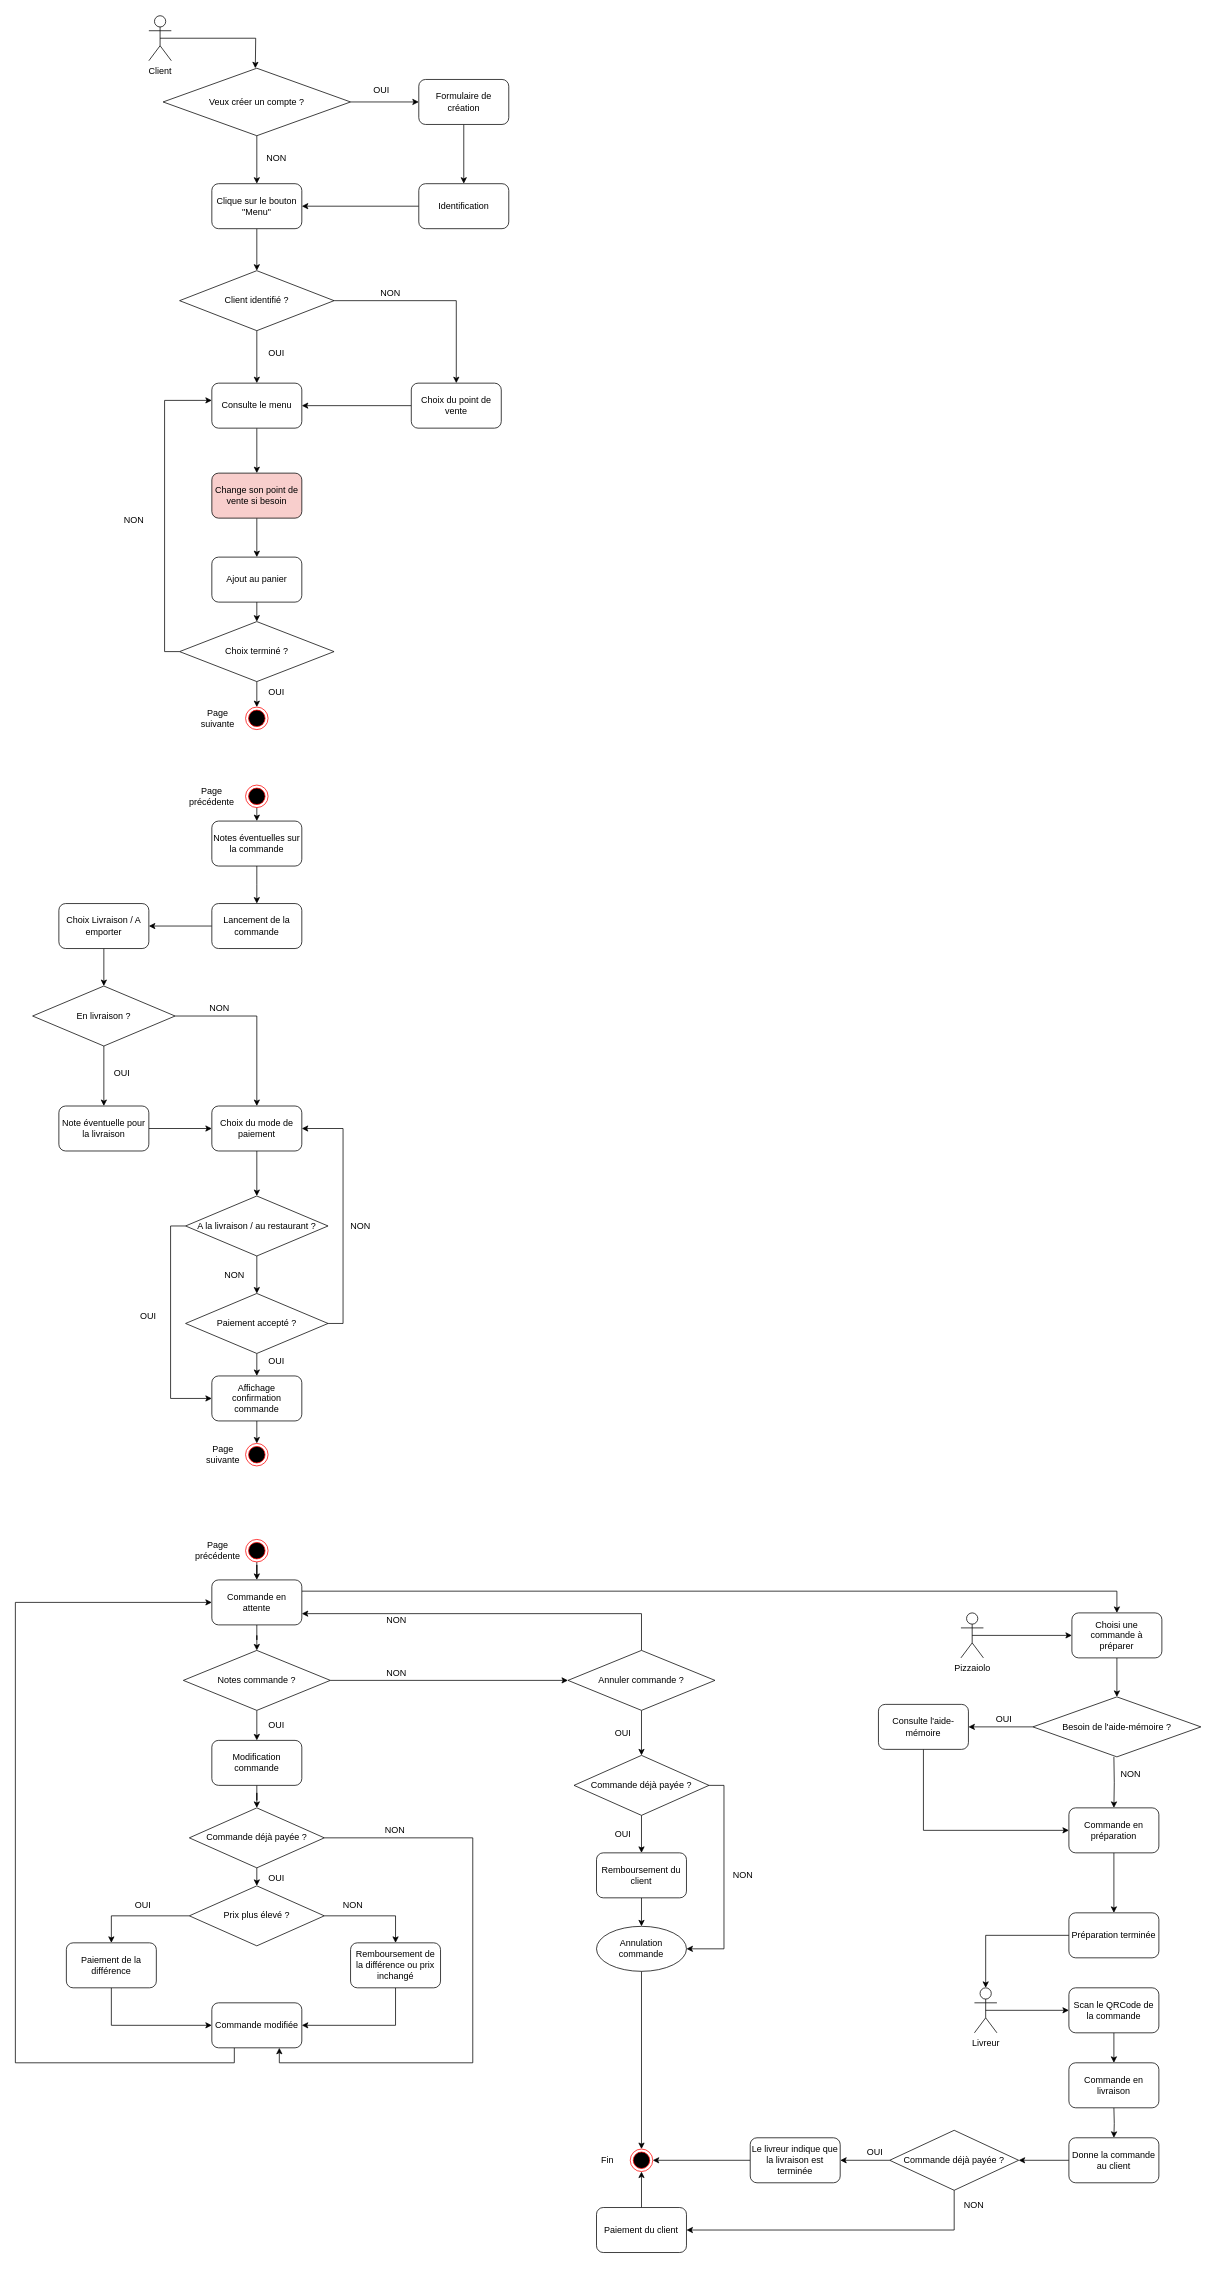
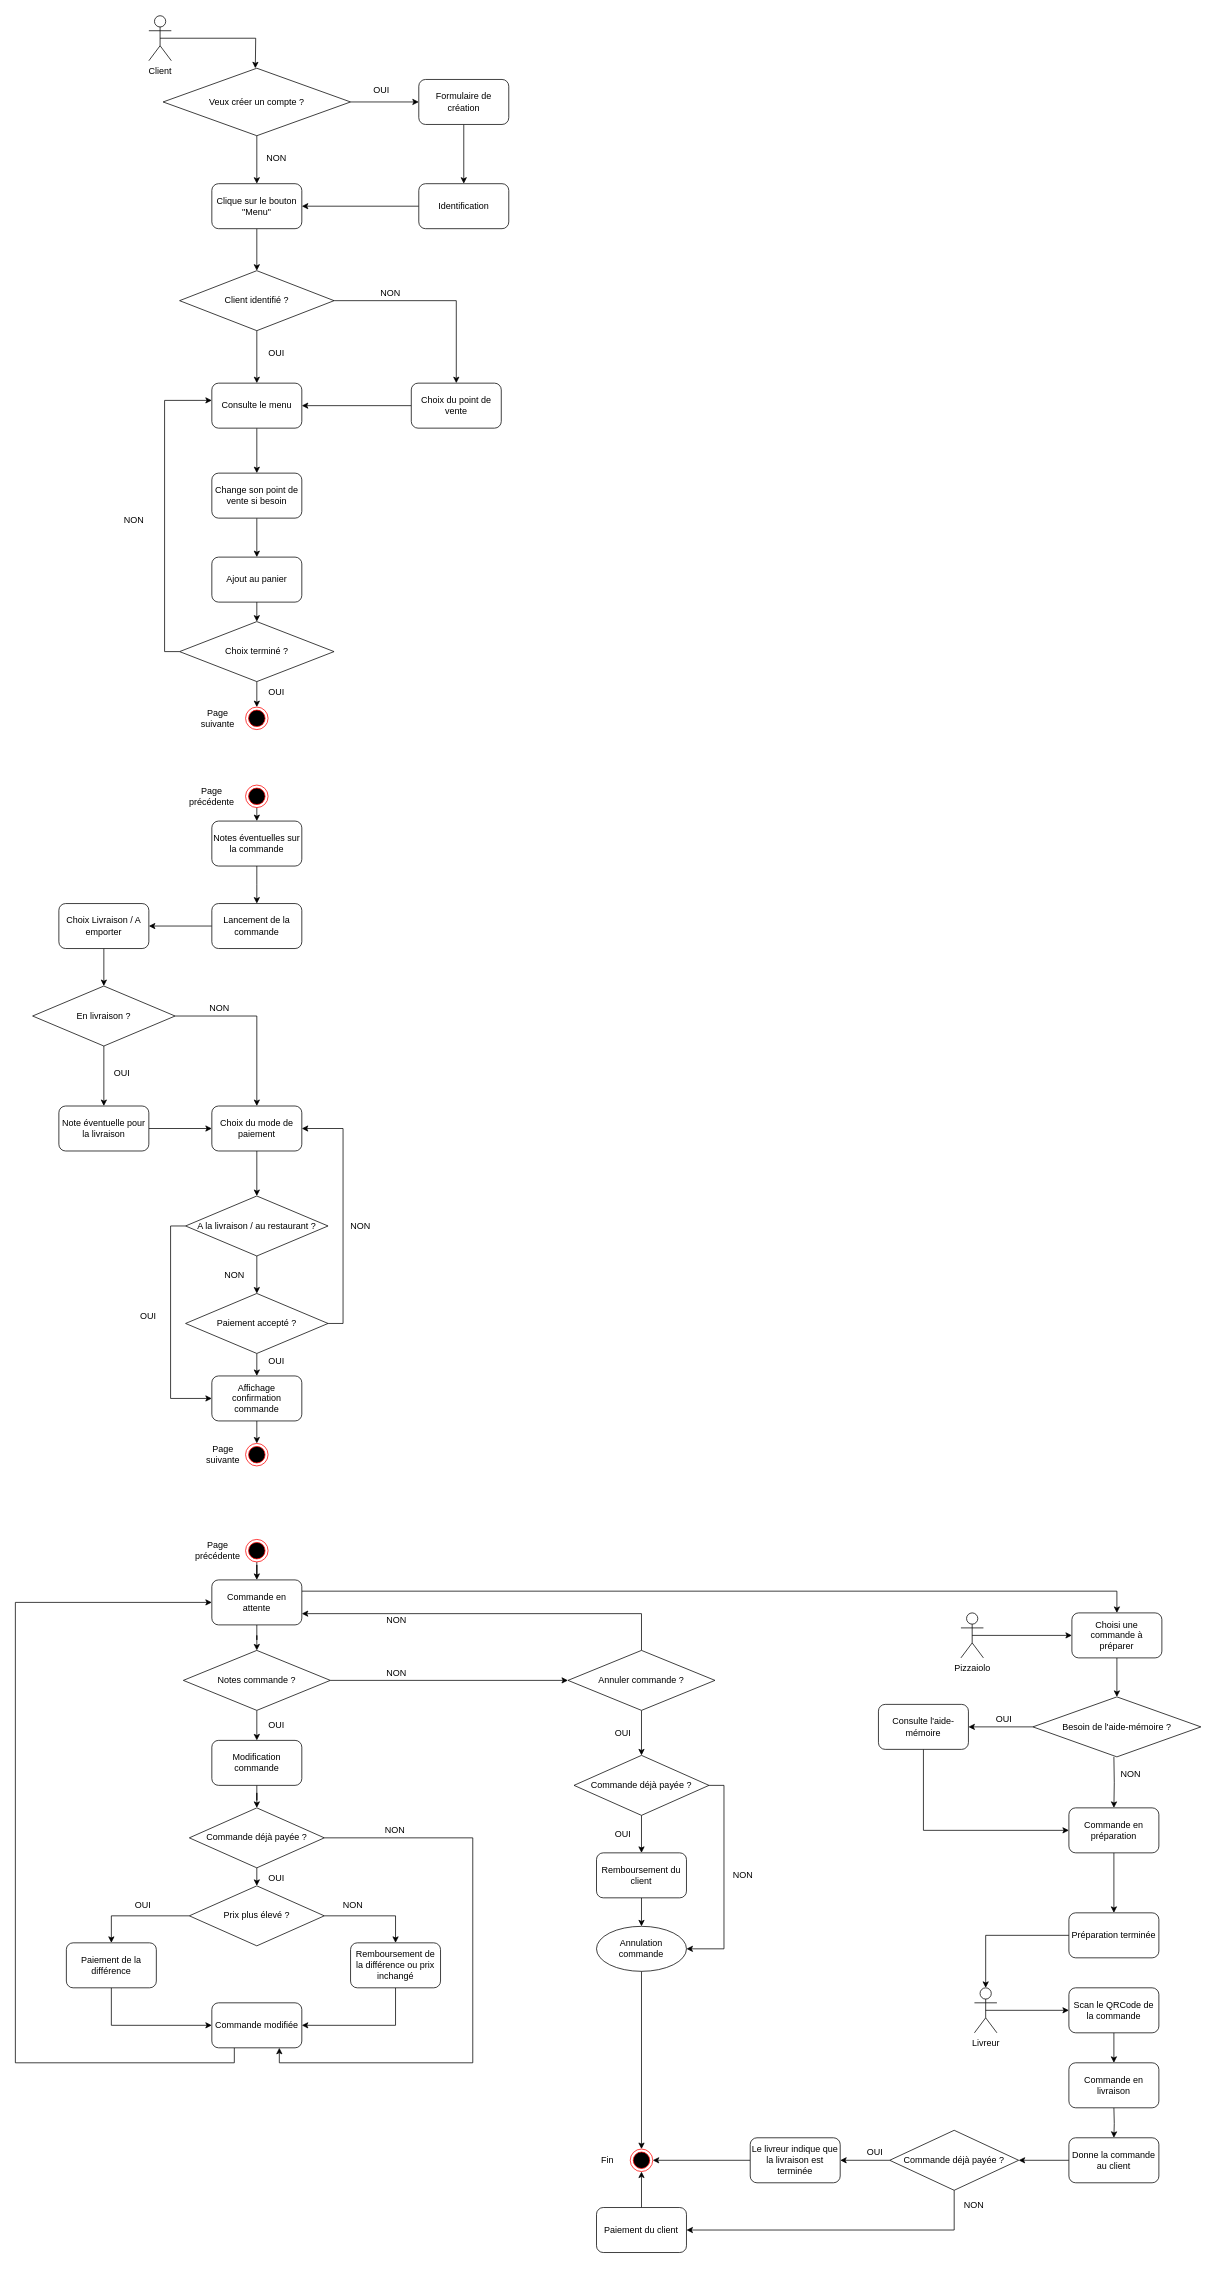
(257, 495) -> (257, 495)
